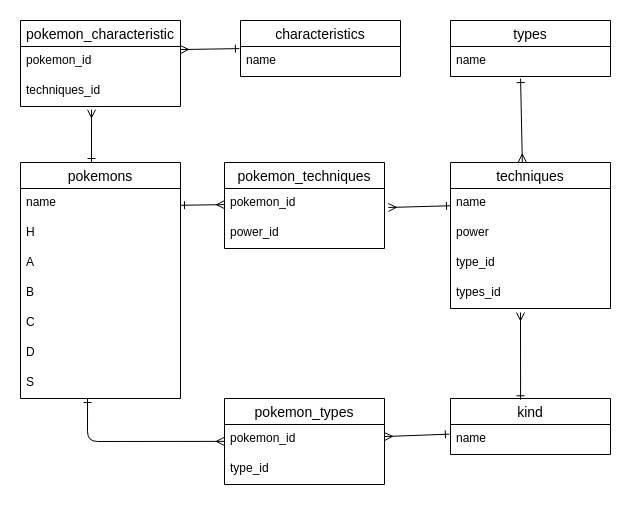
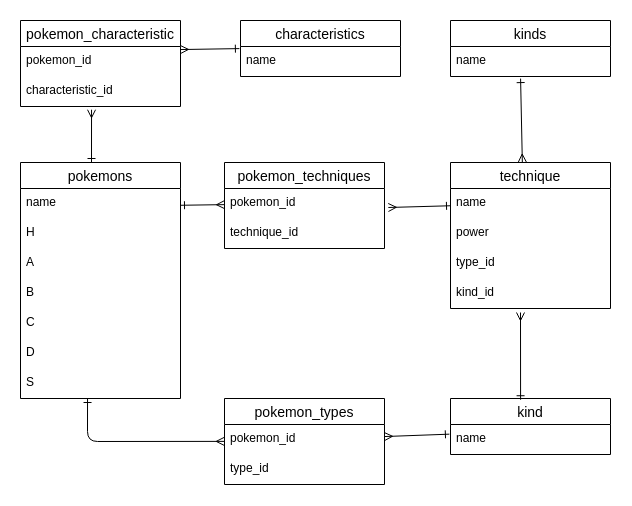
(530, 34) -> (530, 34)
(67, 90) -> (78, 90)
(530, 176) -> (530, 176)
(255, 232) -> (267, 232)
(481, 292) -> (476, 292)
